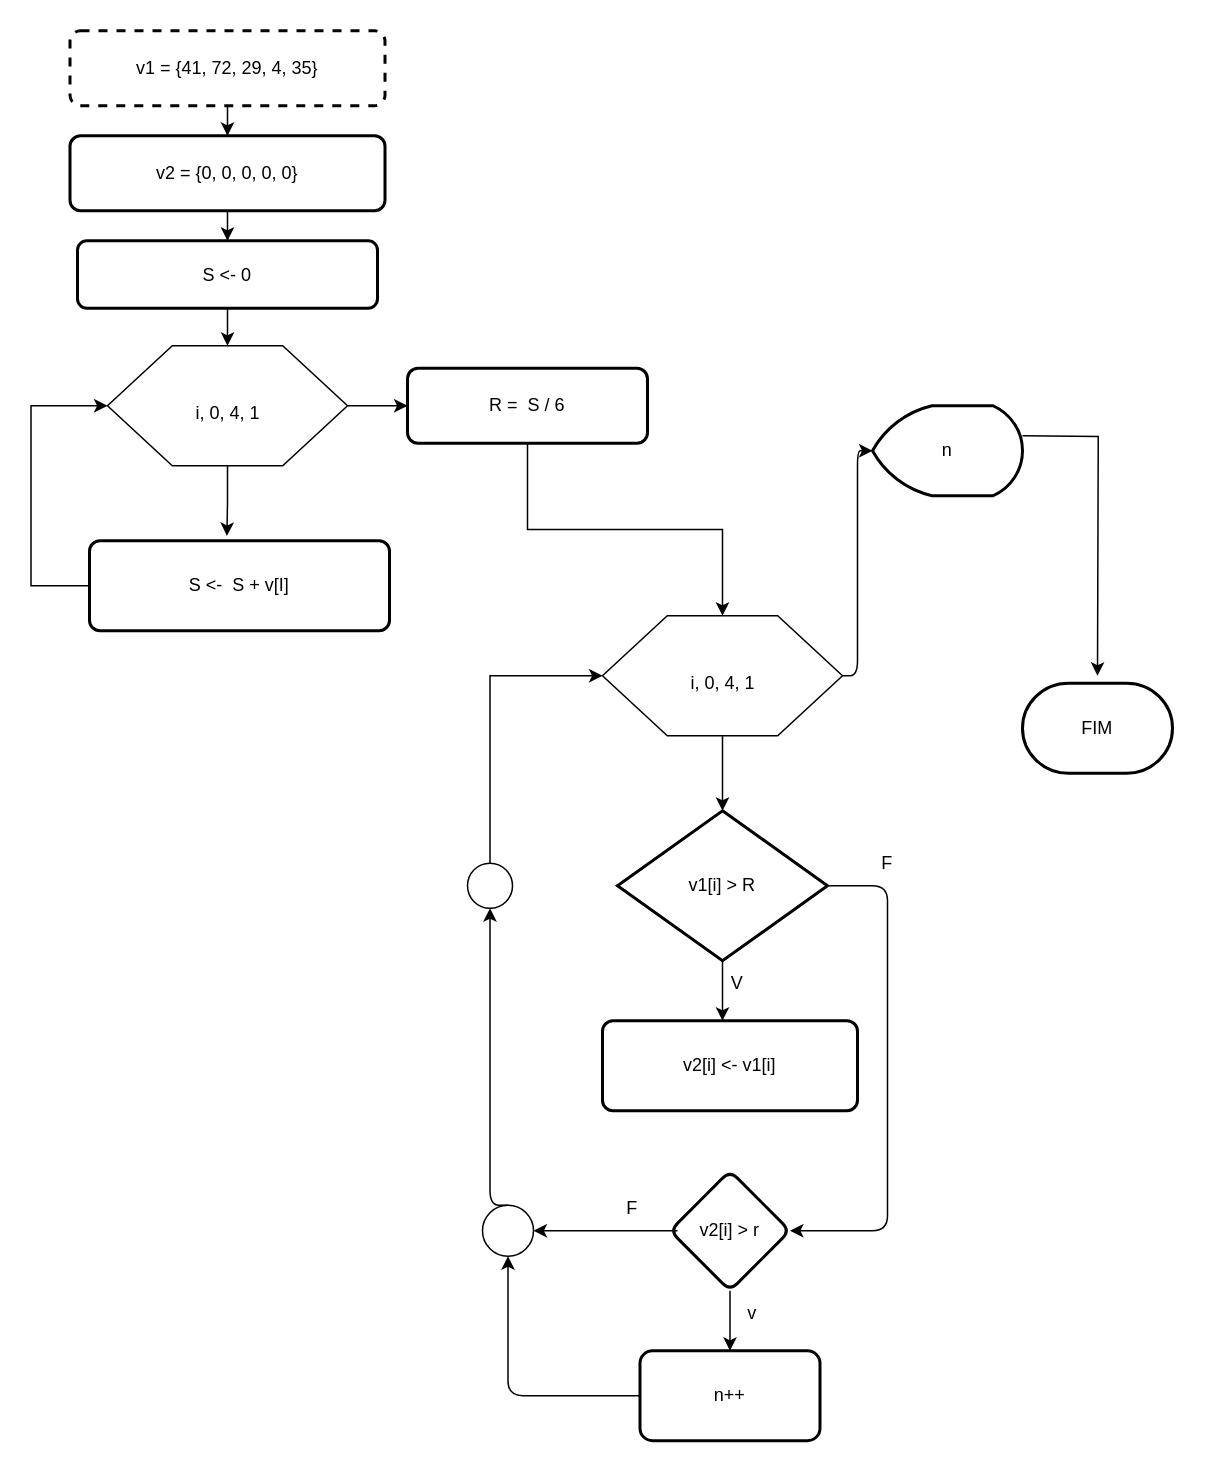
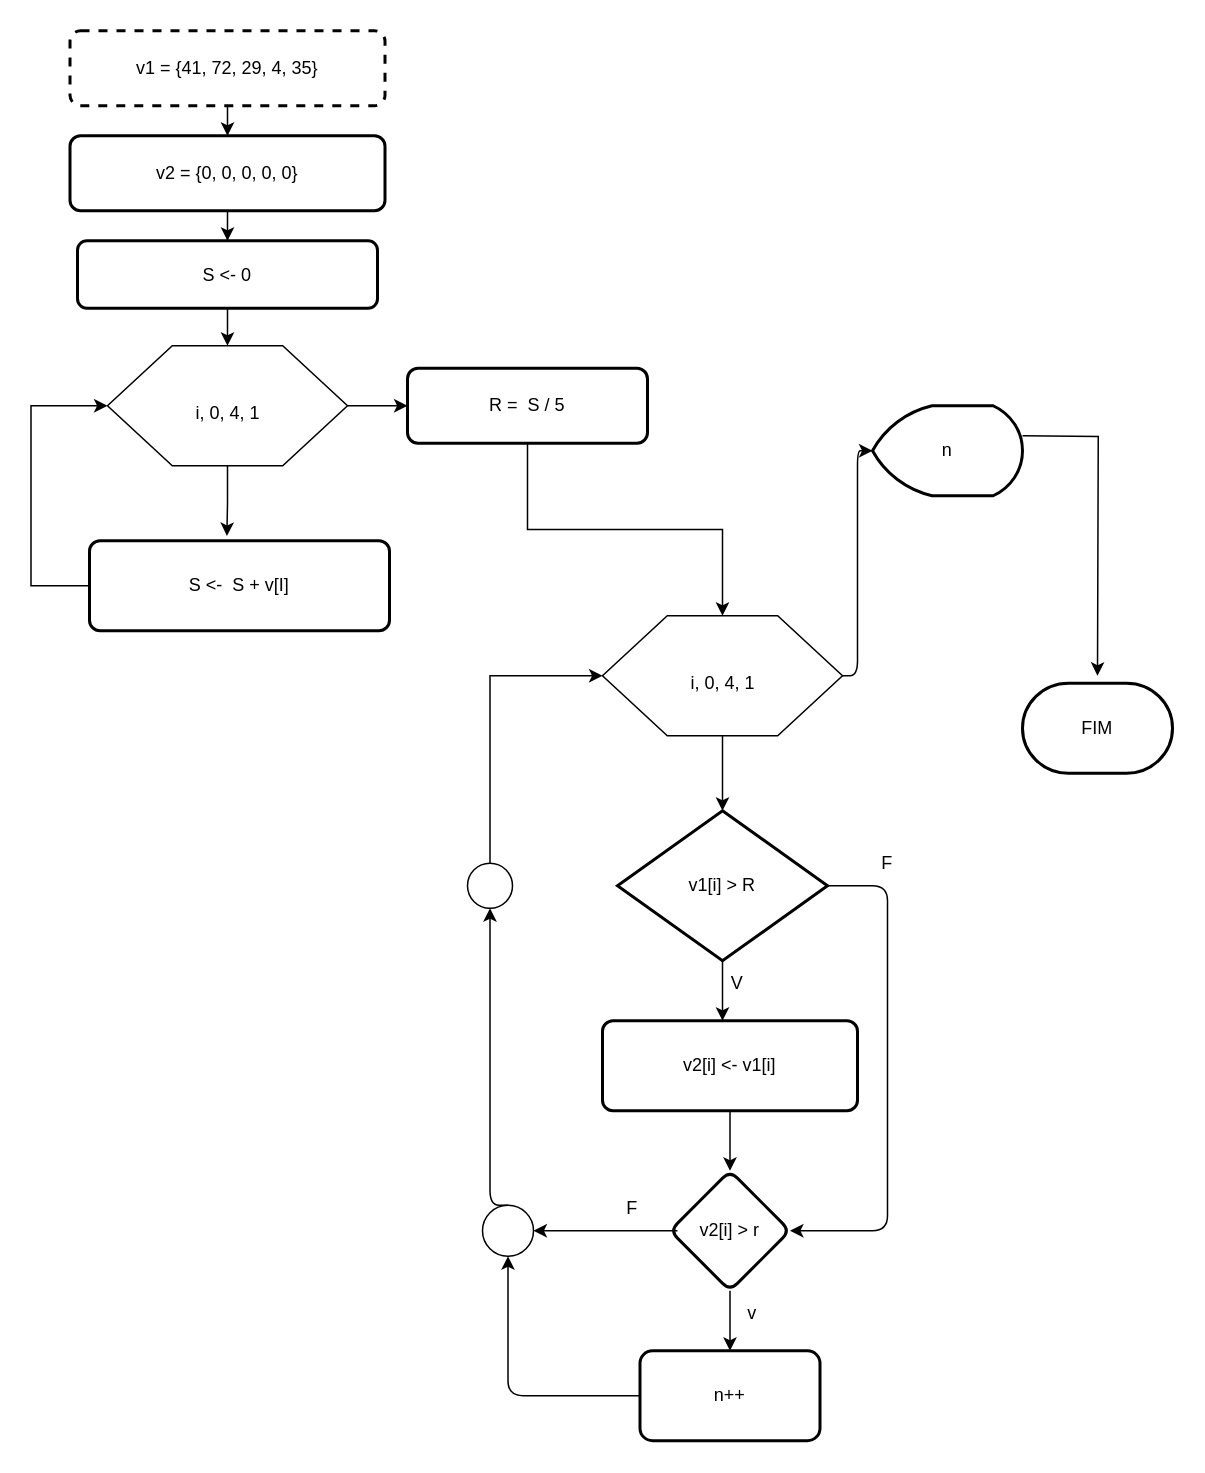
(527, 406) -> (527, 406)
none -> (730, 1136)
